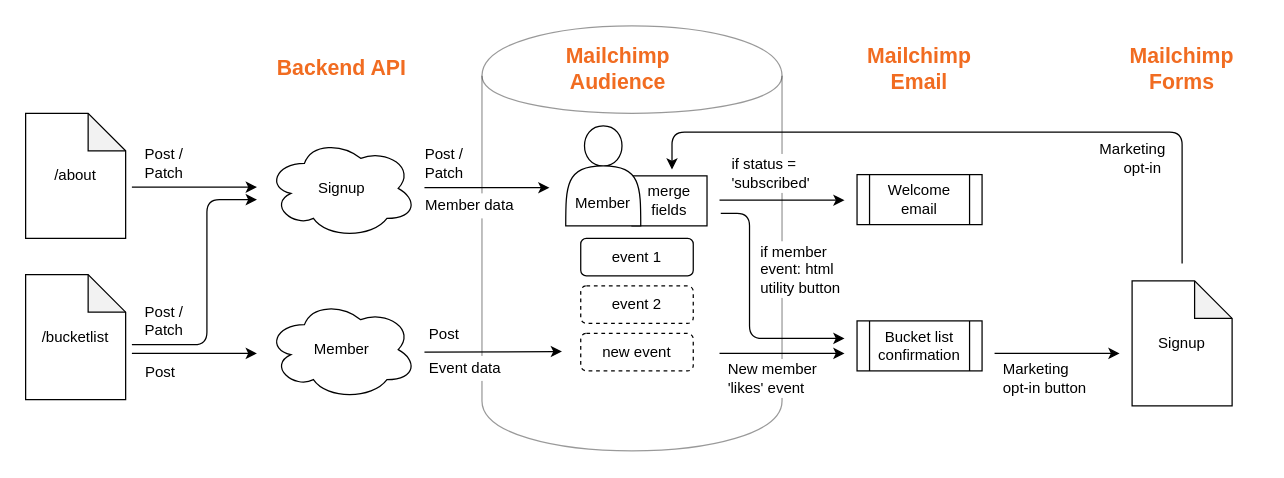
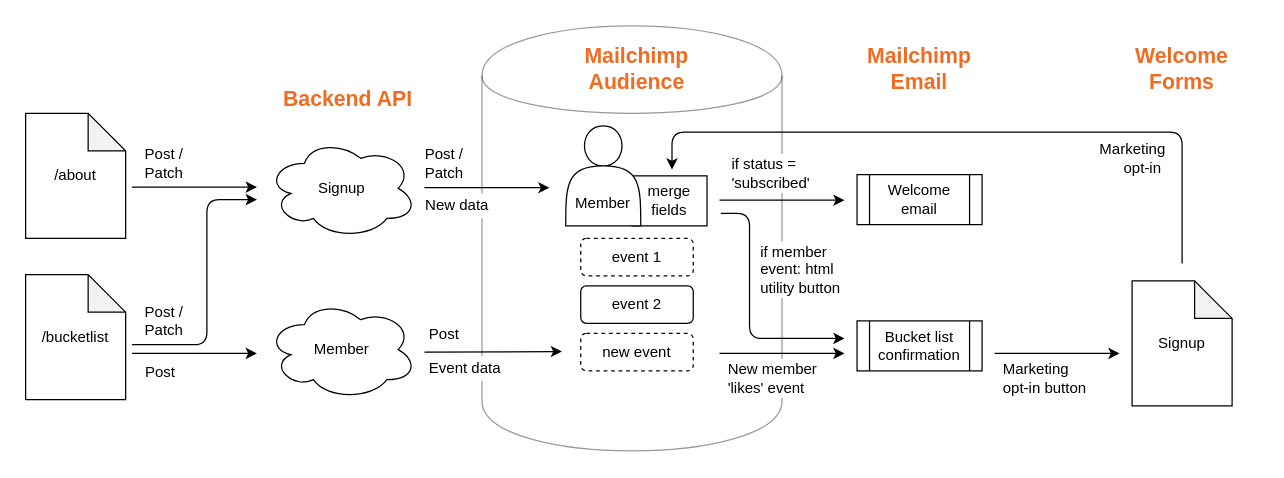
(342, 69) -> (348, 101)
(618, 69) -> (637, 69)
(1182, 69) -> (1182, 69)
(470, 206) -> (457, 206)
(637, 257) -> (637, 257)
(637, 304) -> (637, 304)
